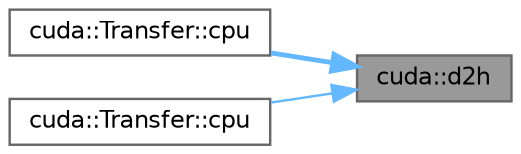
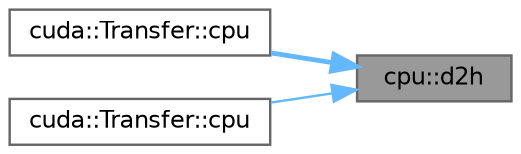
(434, 78) -> (434, 78)
